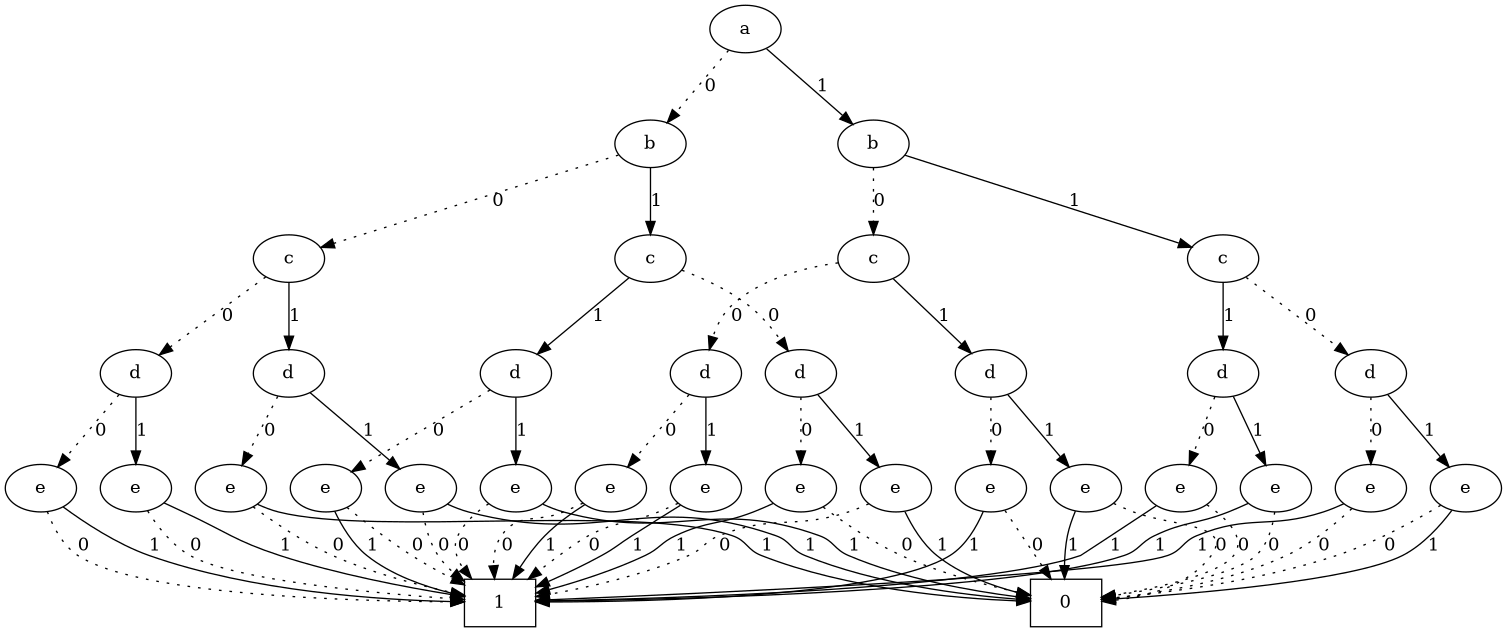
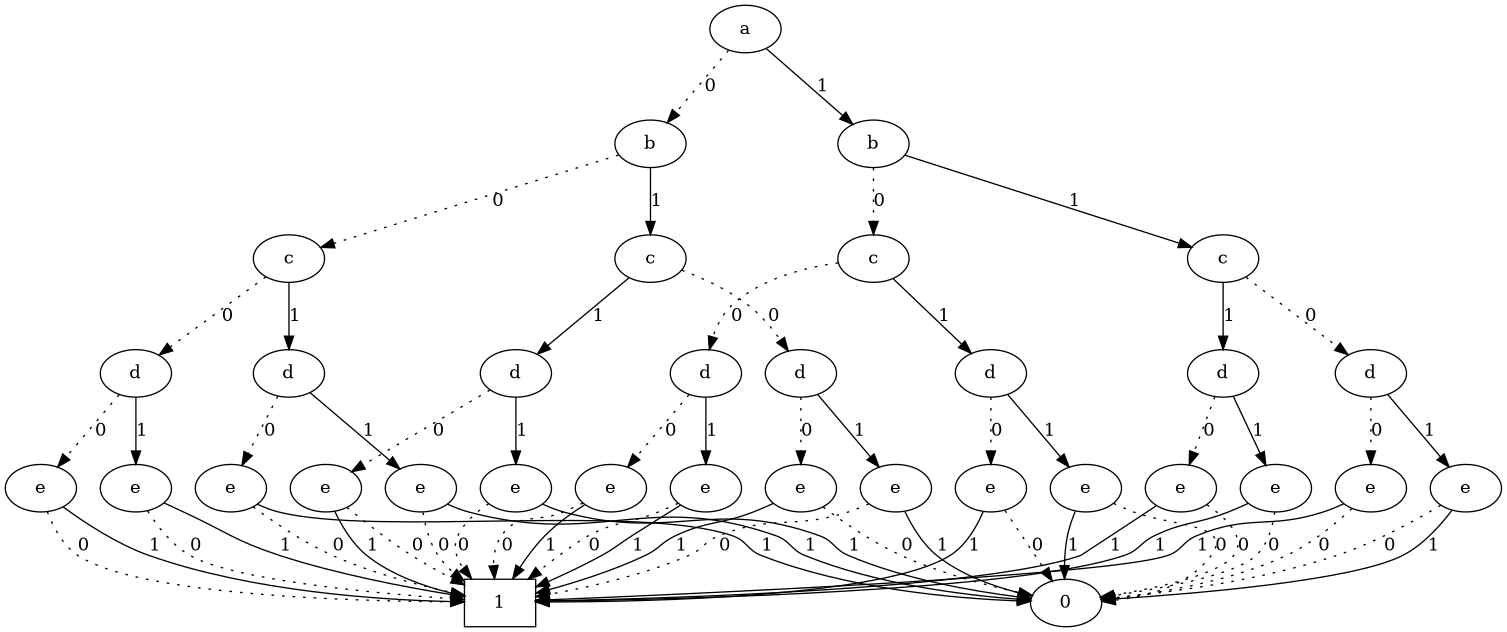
(1066, 603) -> (1066, 603)
